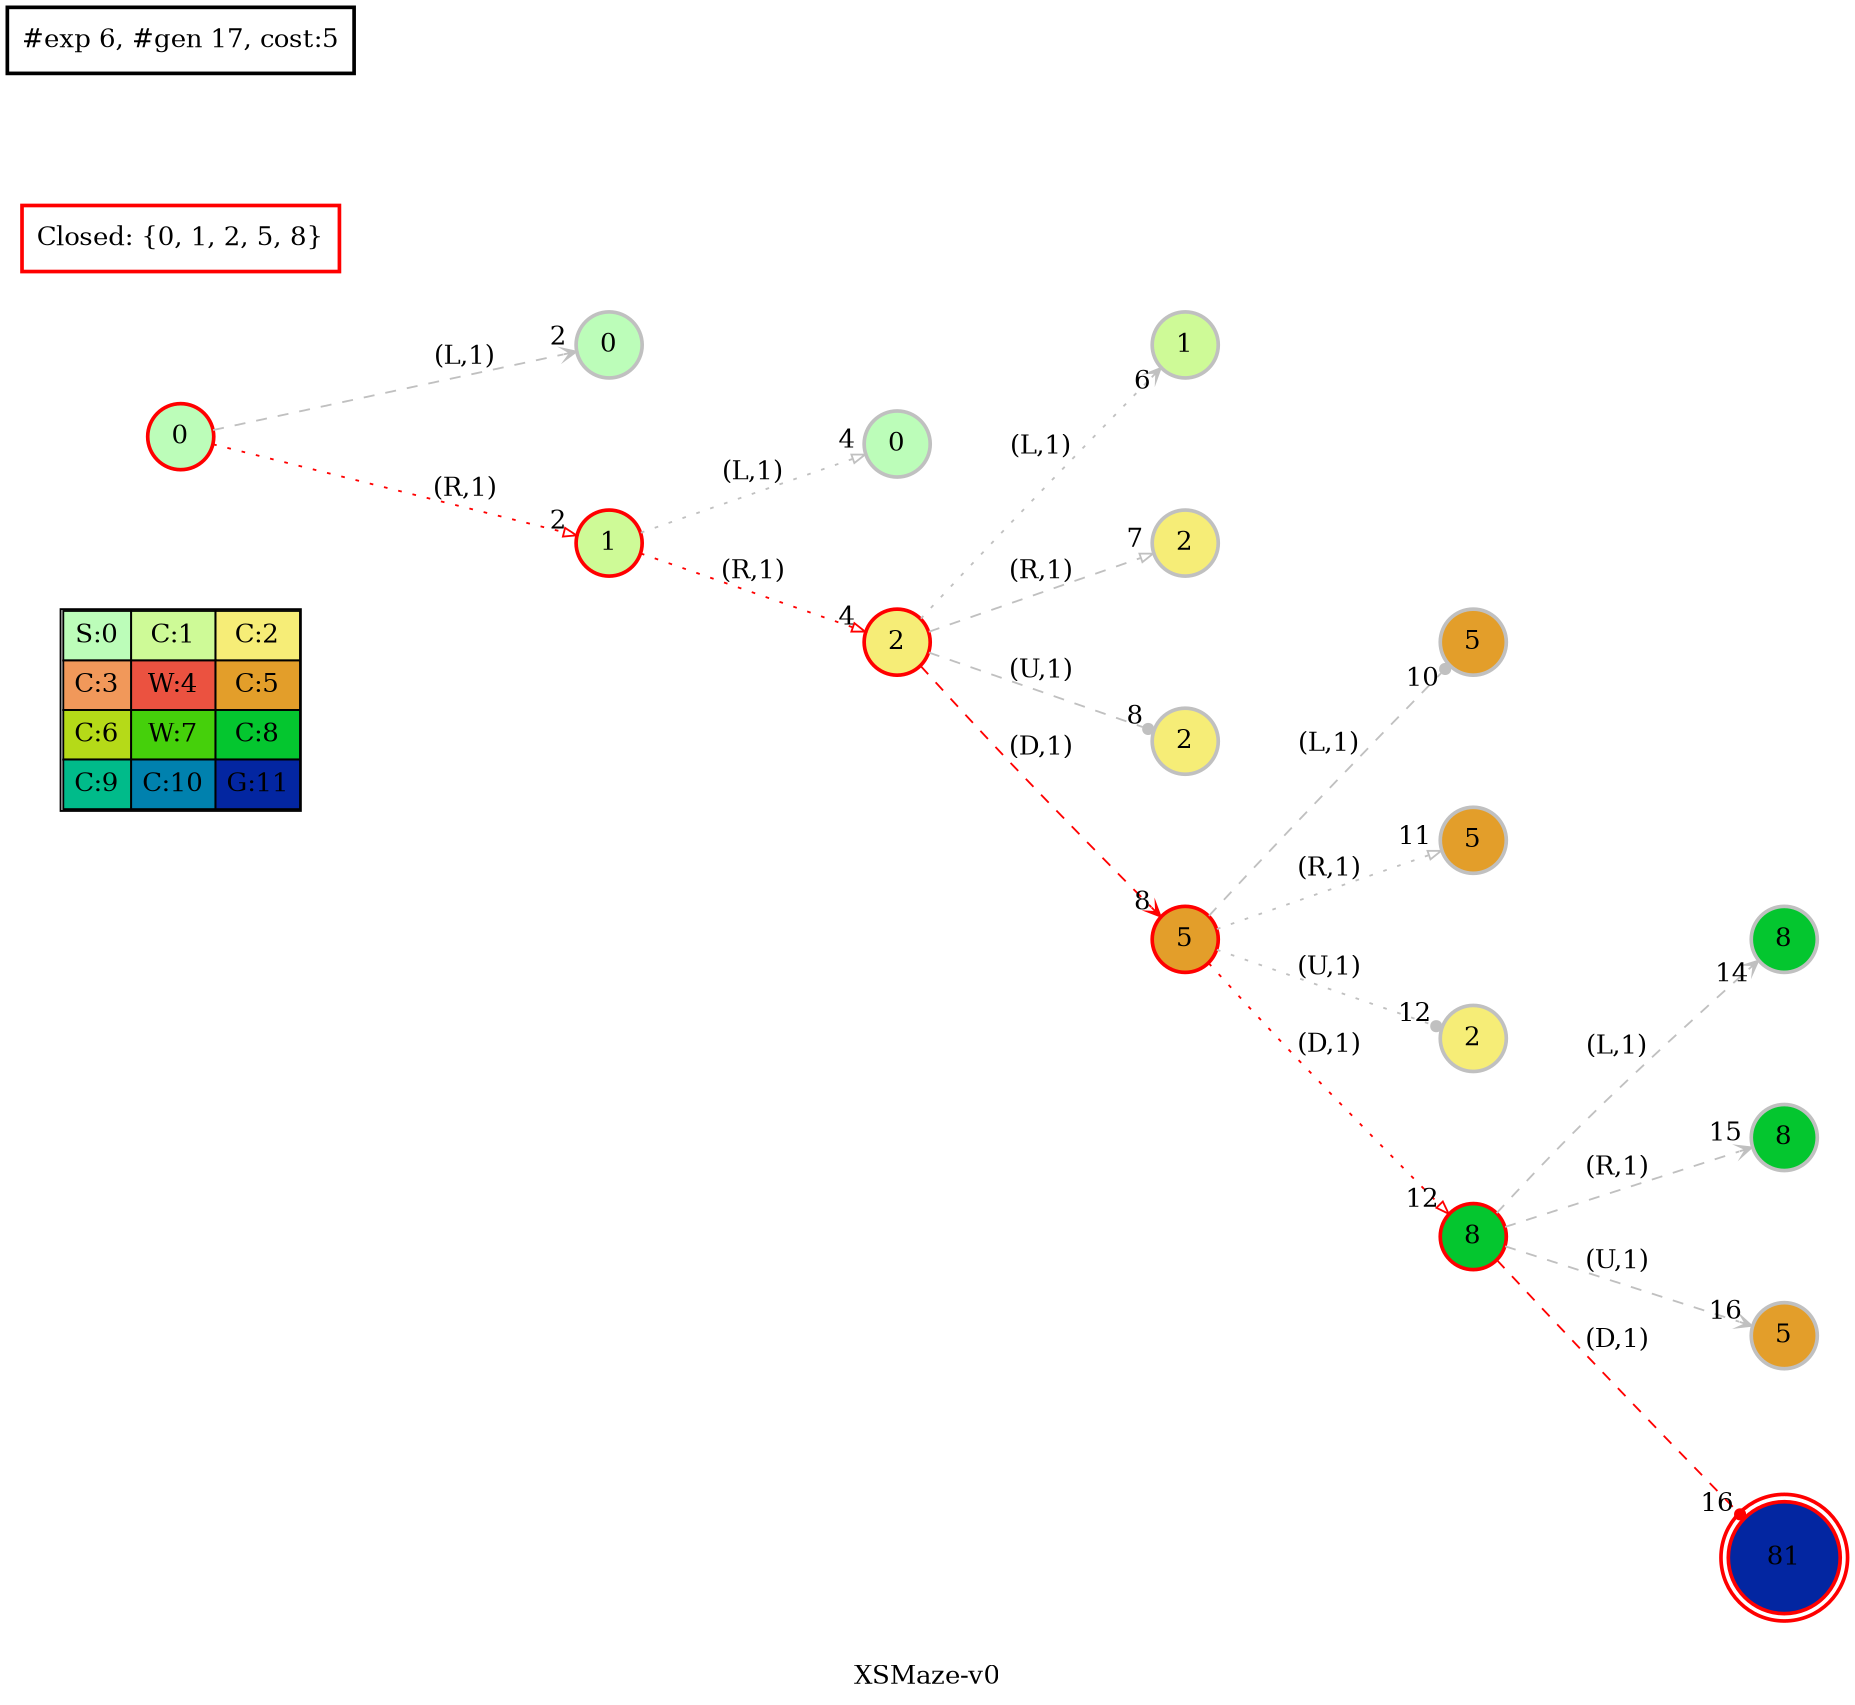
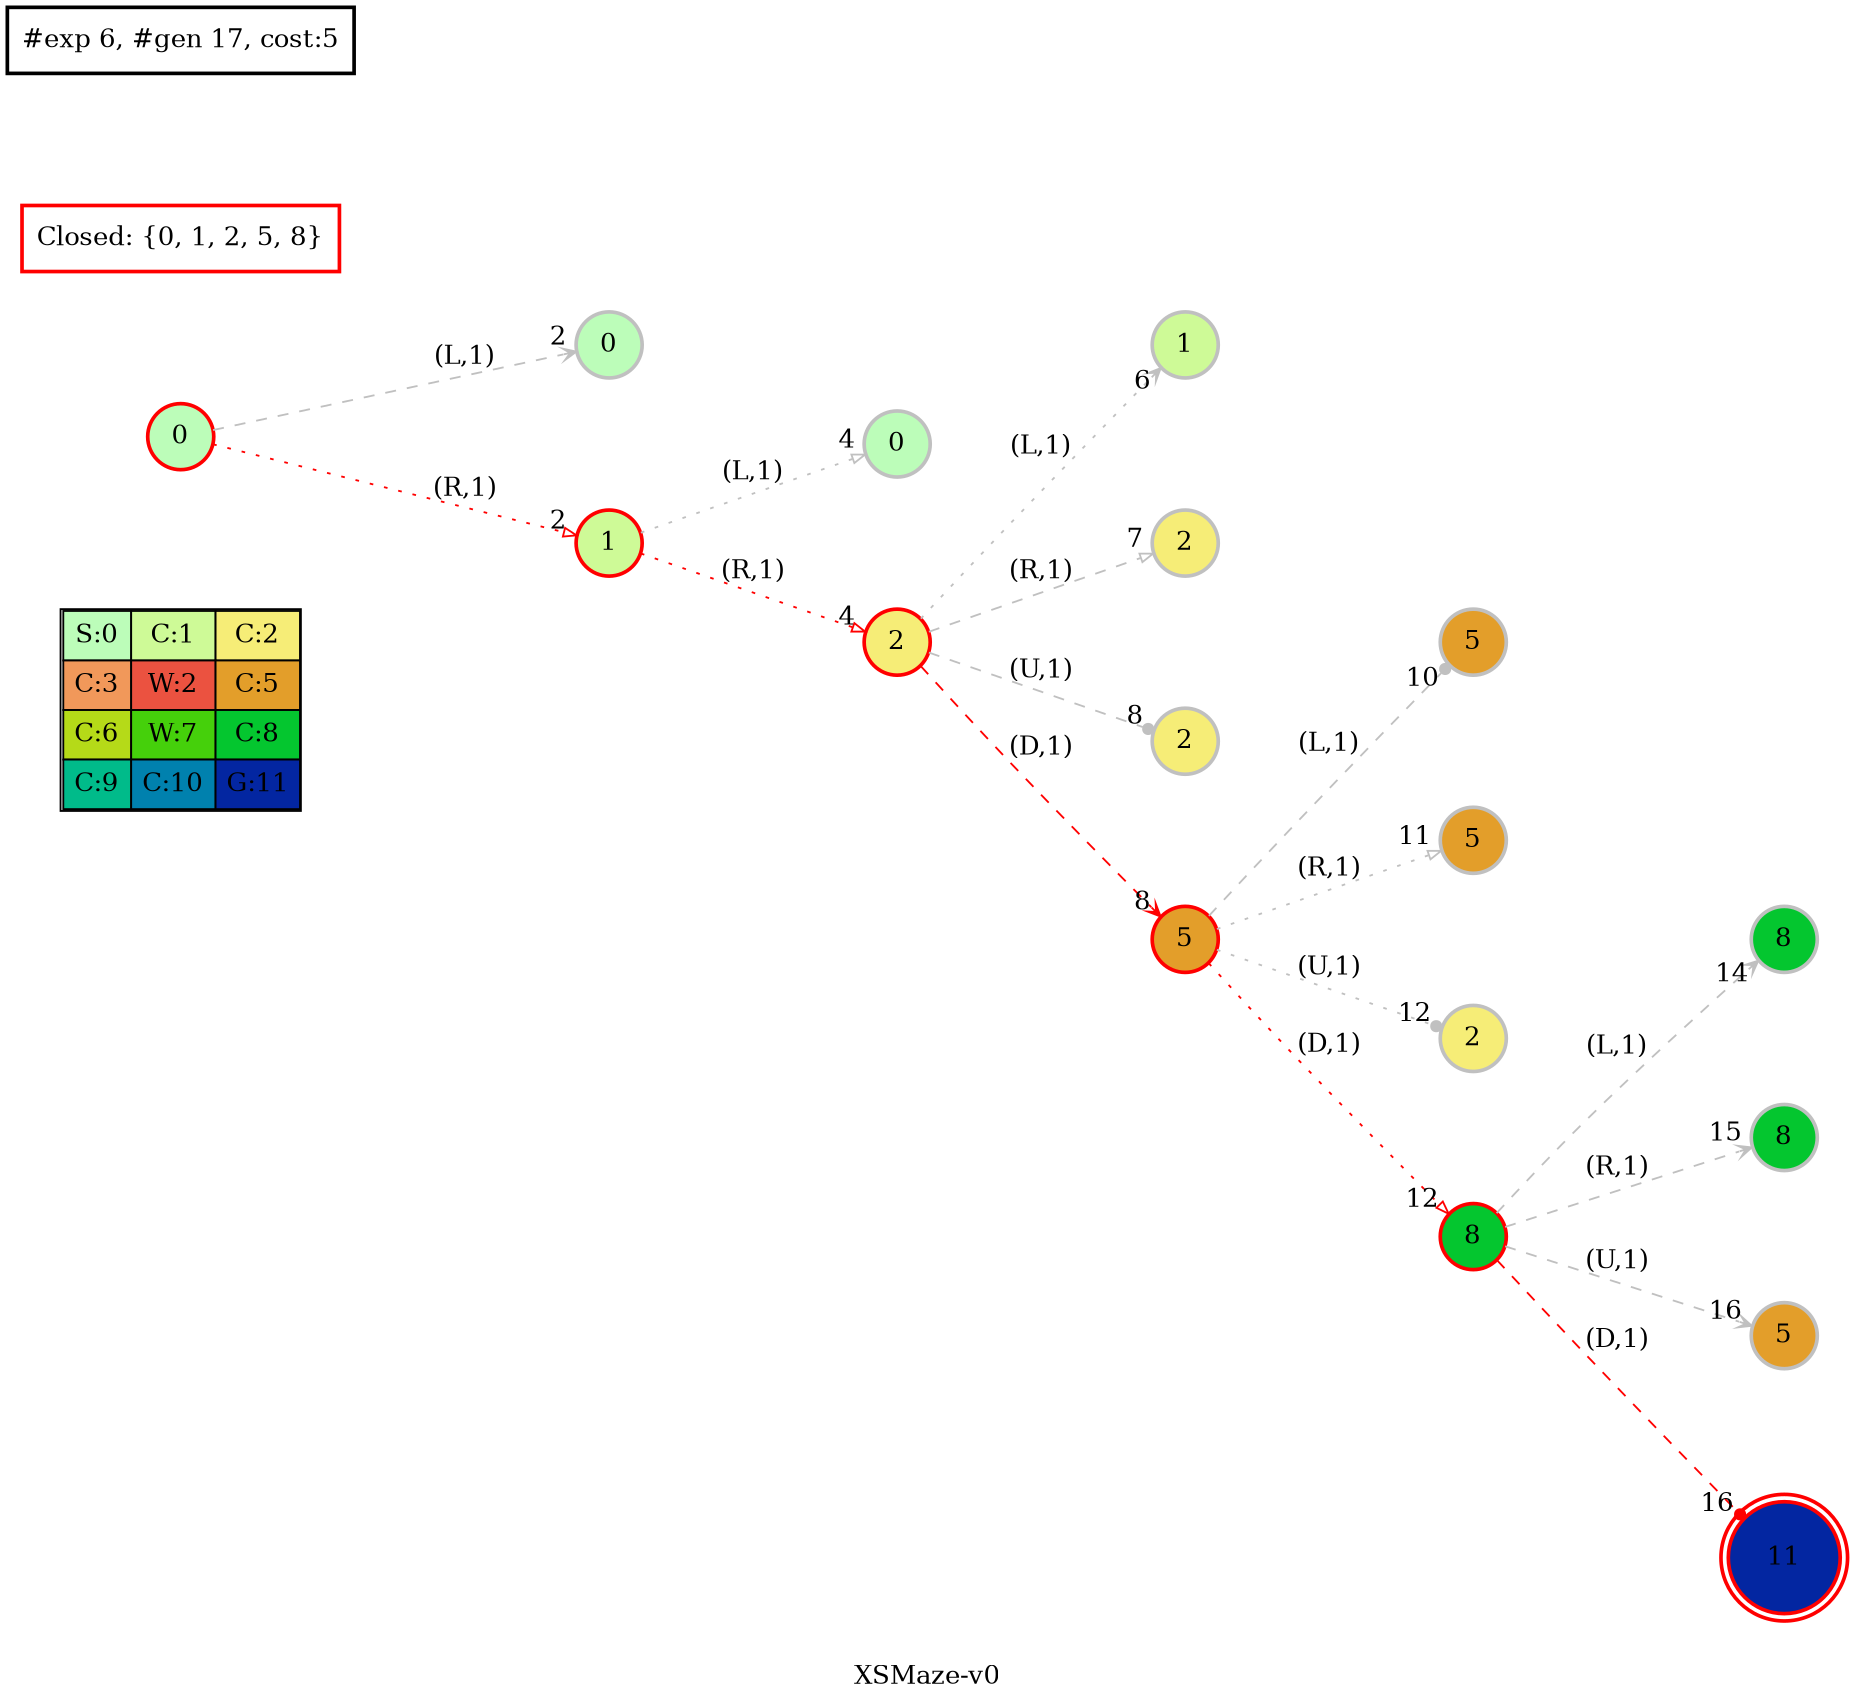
(173, 684) -> (173, 684)
(1784, 1558) -> (1784, 1558)
